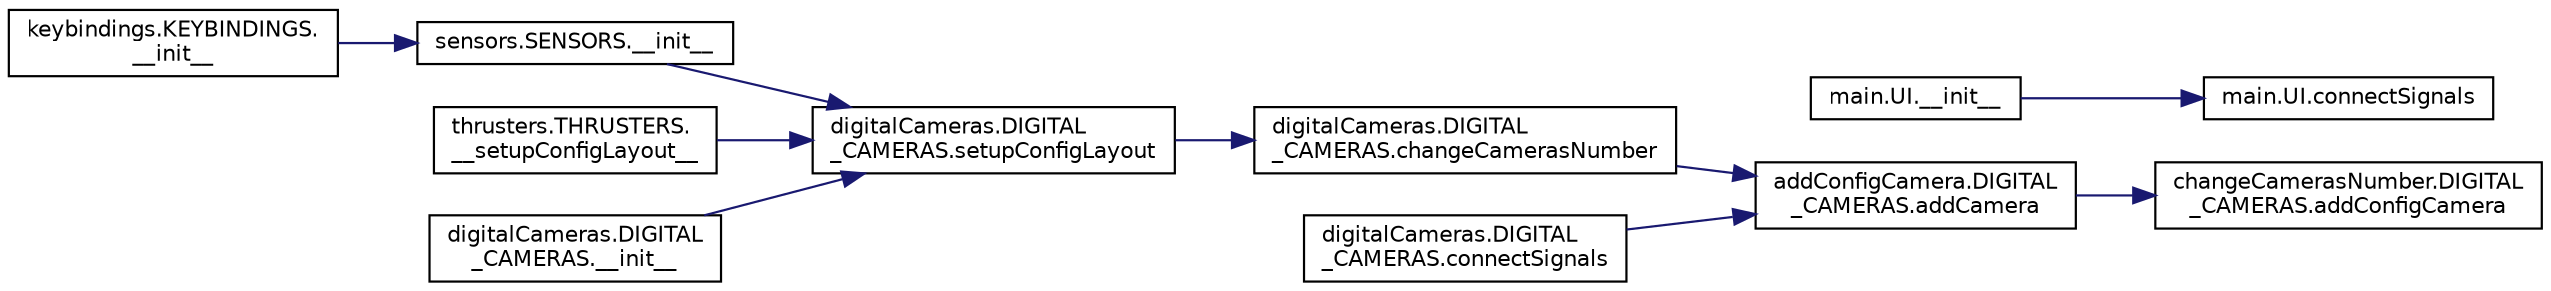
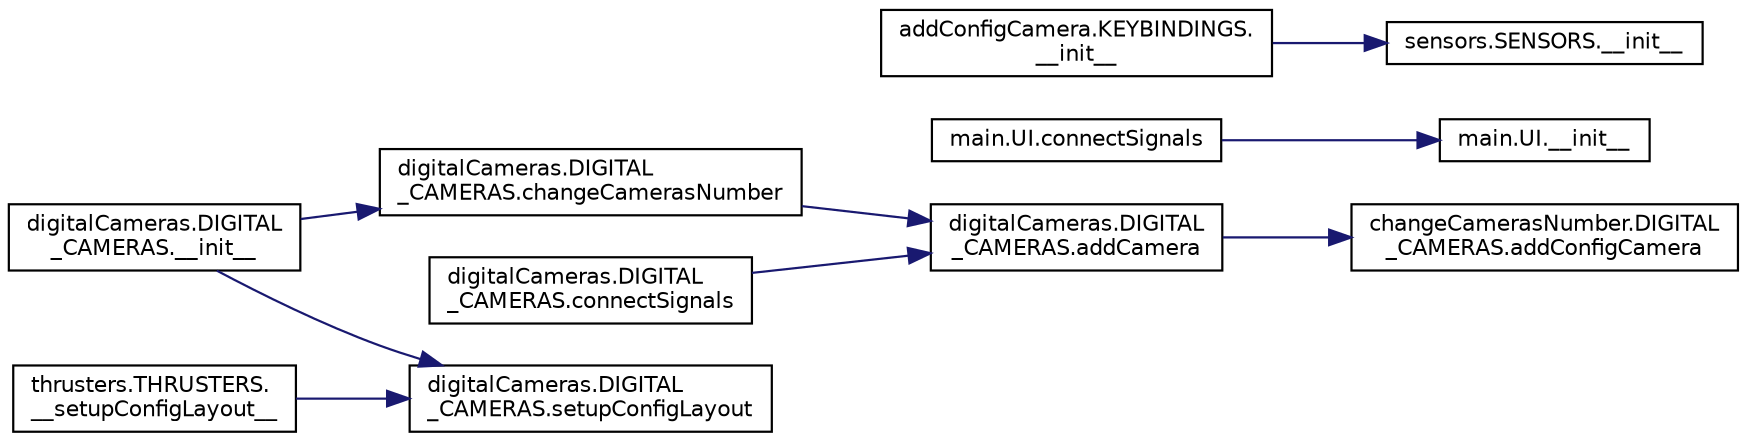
(173, 43) -> (1077, 43)
(748, 83) -> none
(2101, 98) -> (1319, 140)
(1204, 140) -> (329, 215)
(1916, 195) -> (1077, 237)
